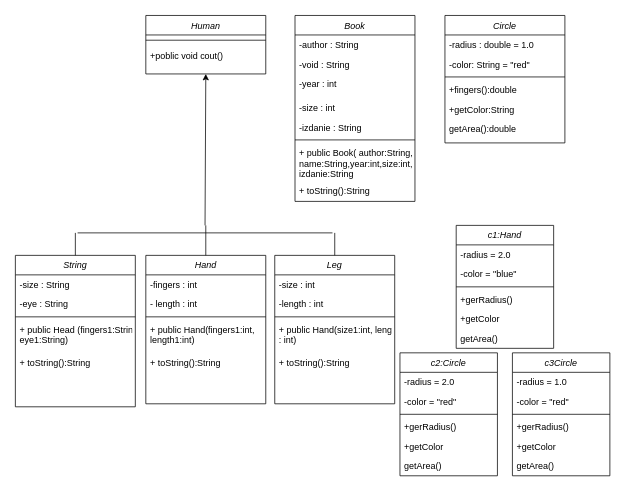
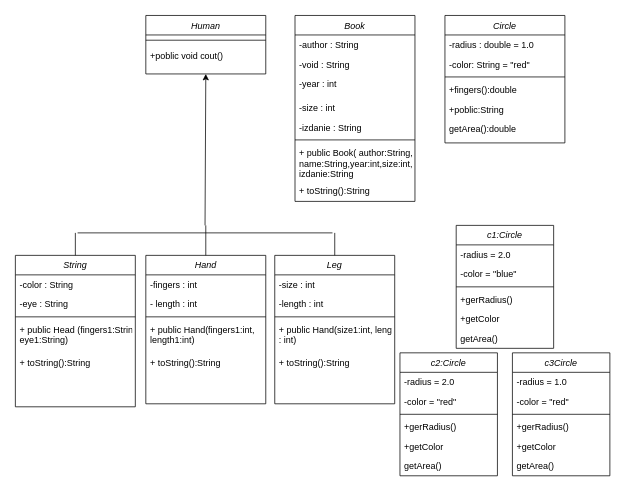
(486, 110) -> (480, 110)
(505, 236) -> (505, 236)
(49, 285) -> (51, 285)
